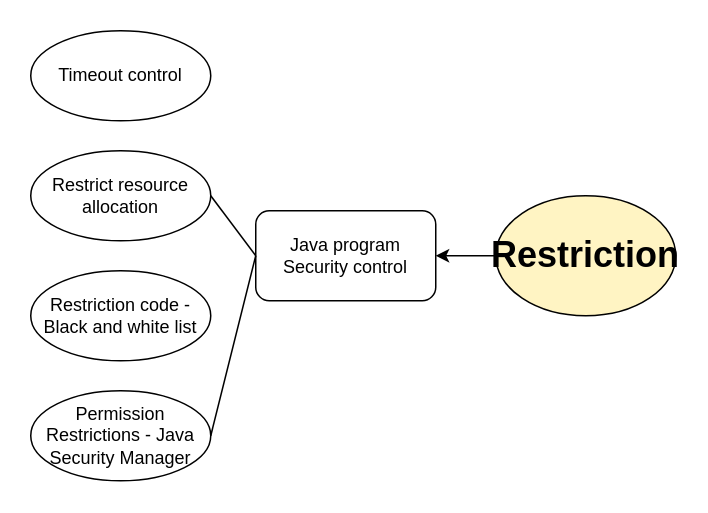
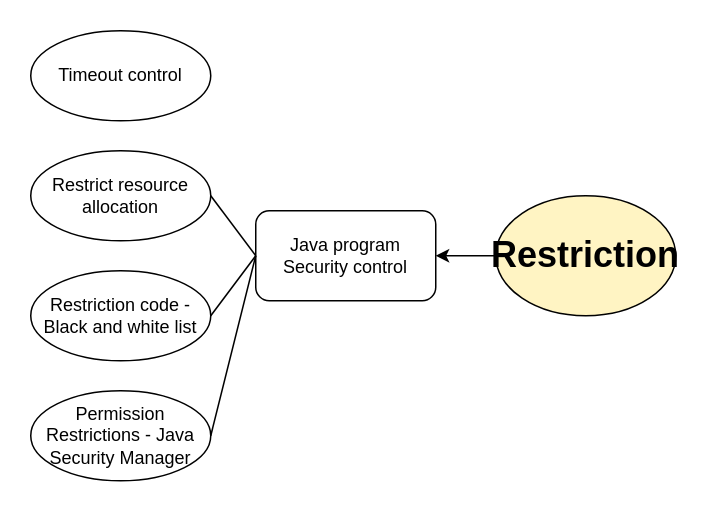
none -> (231, 289)
